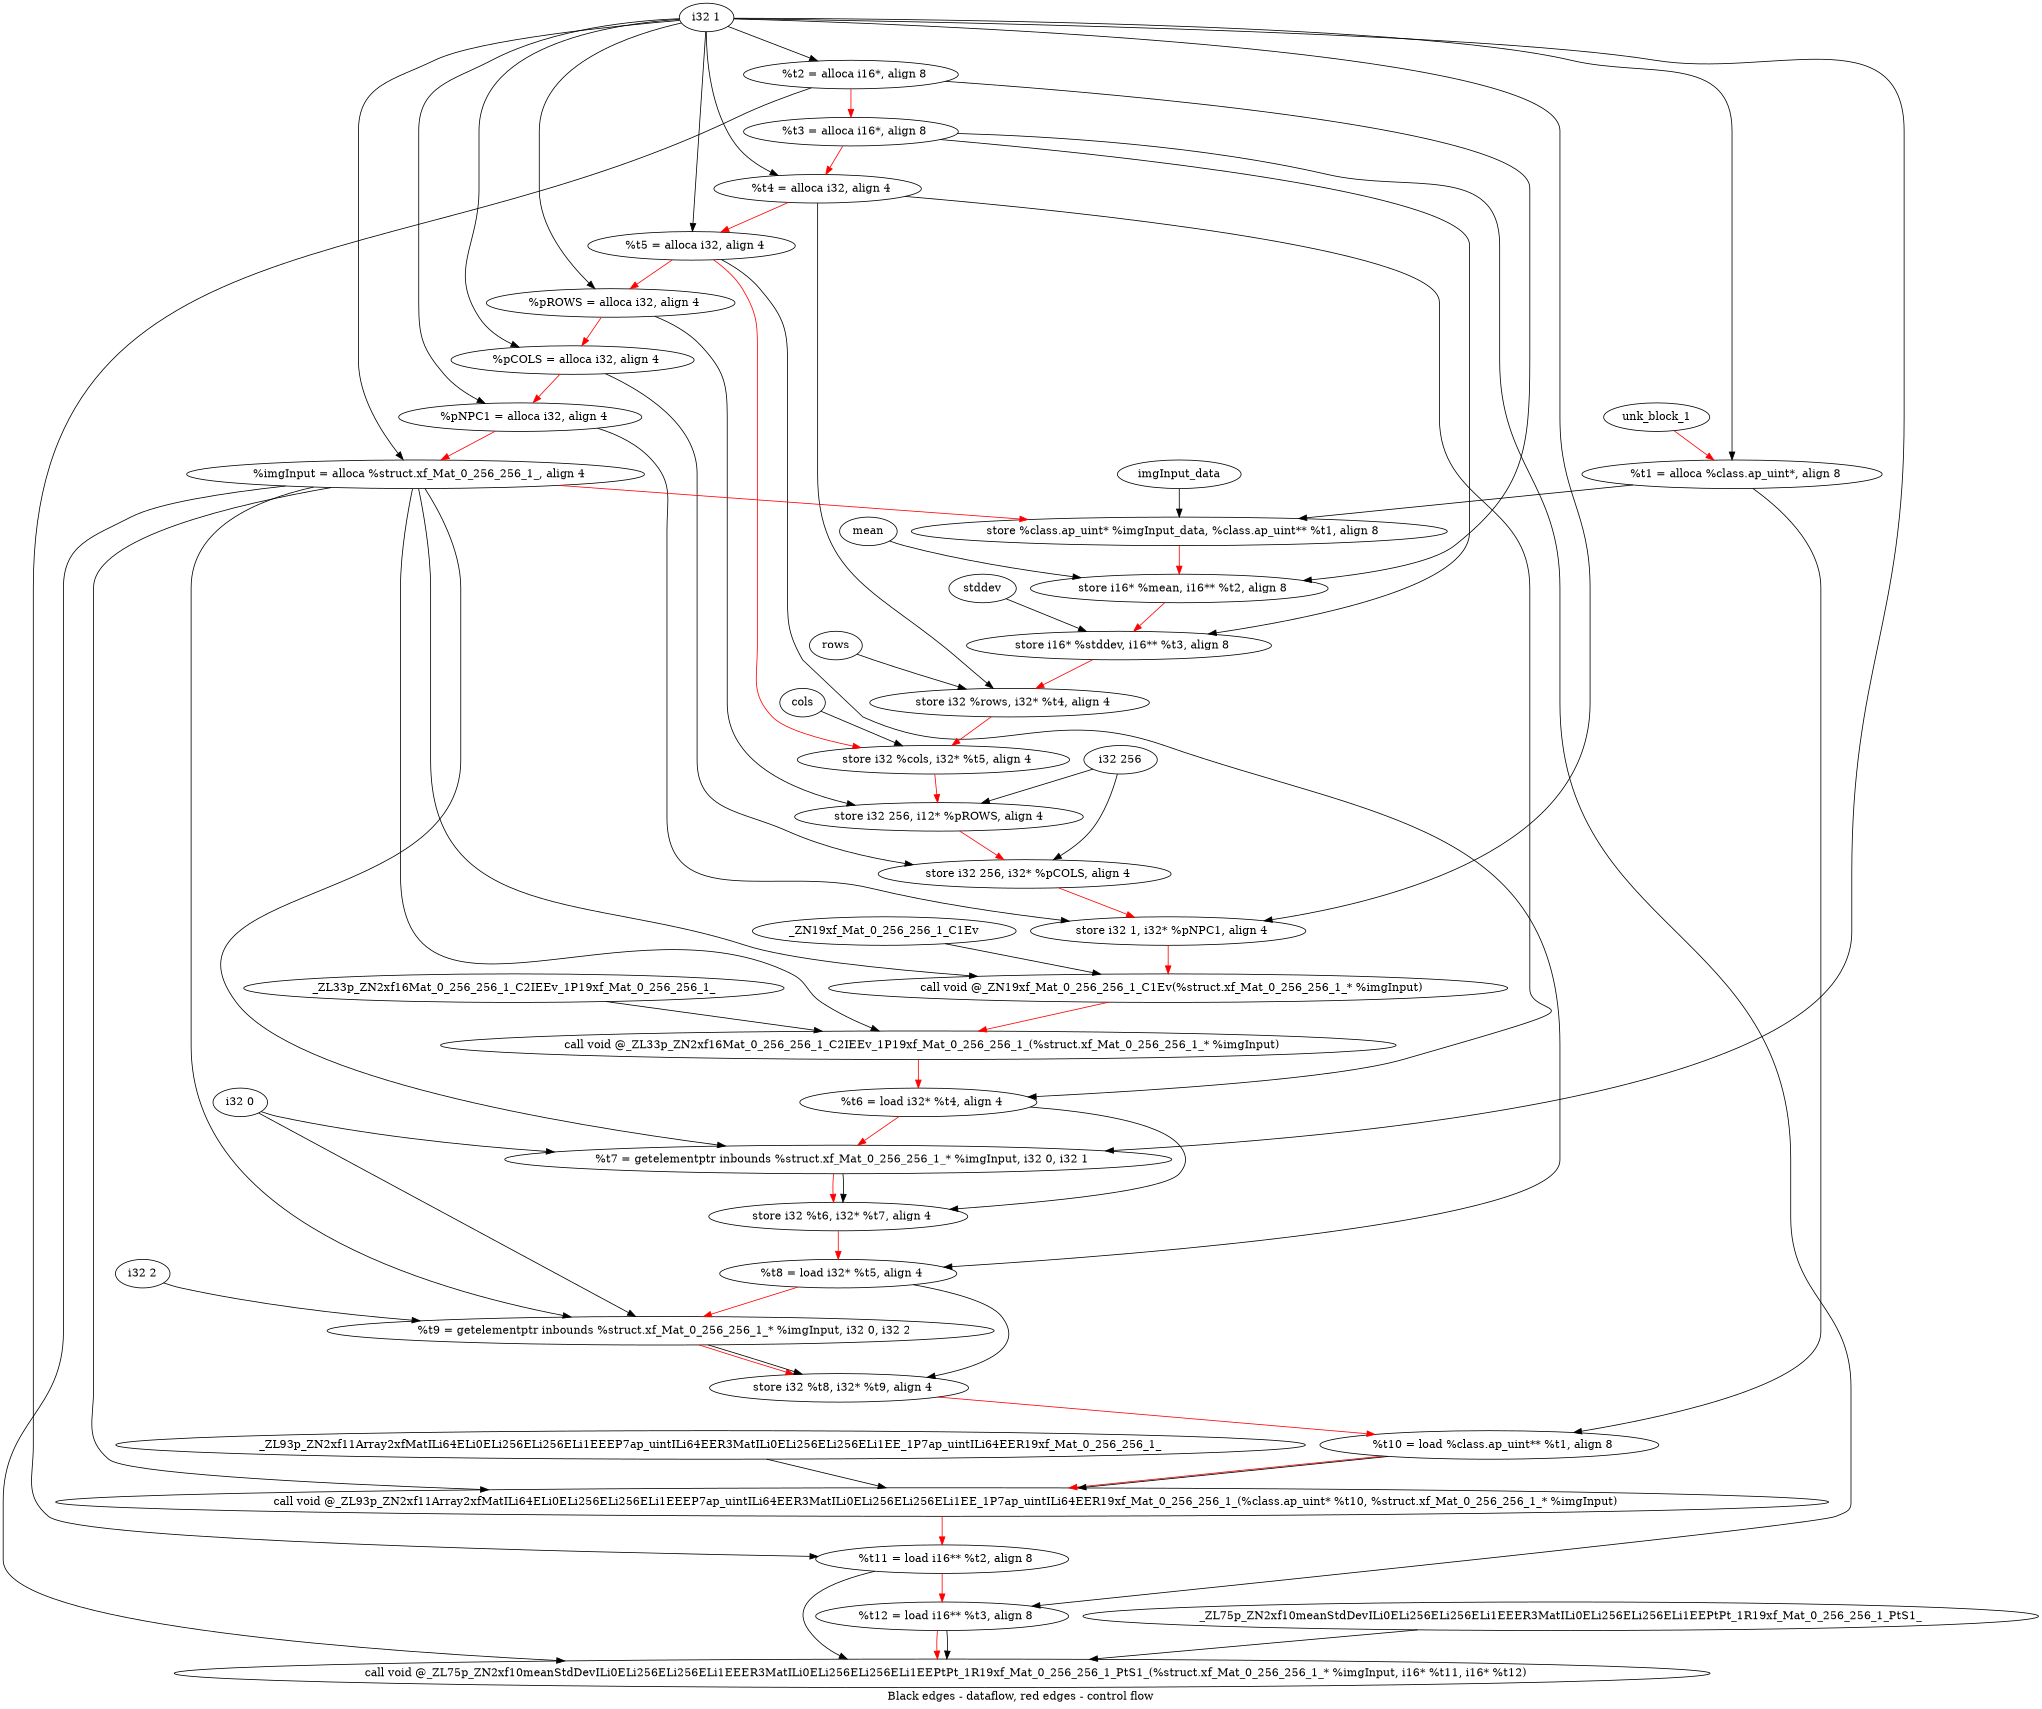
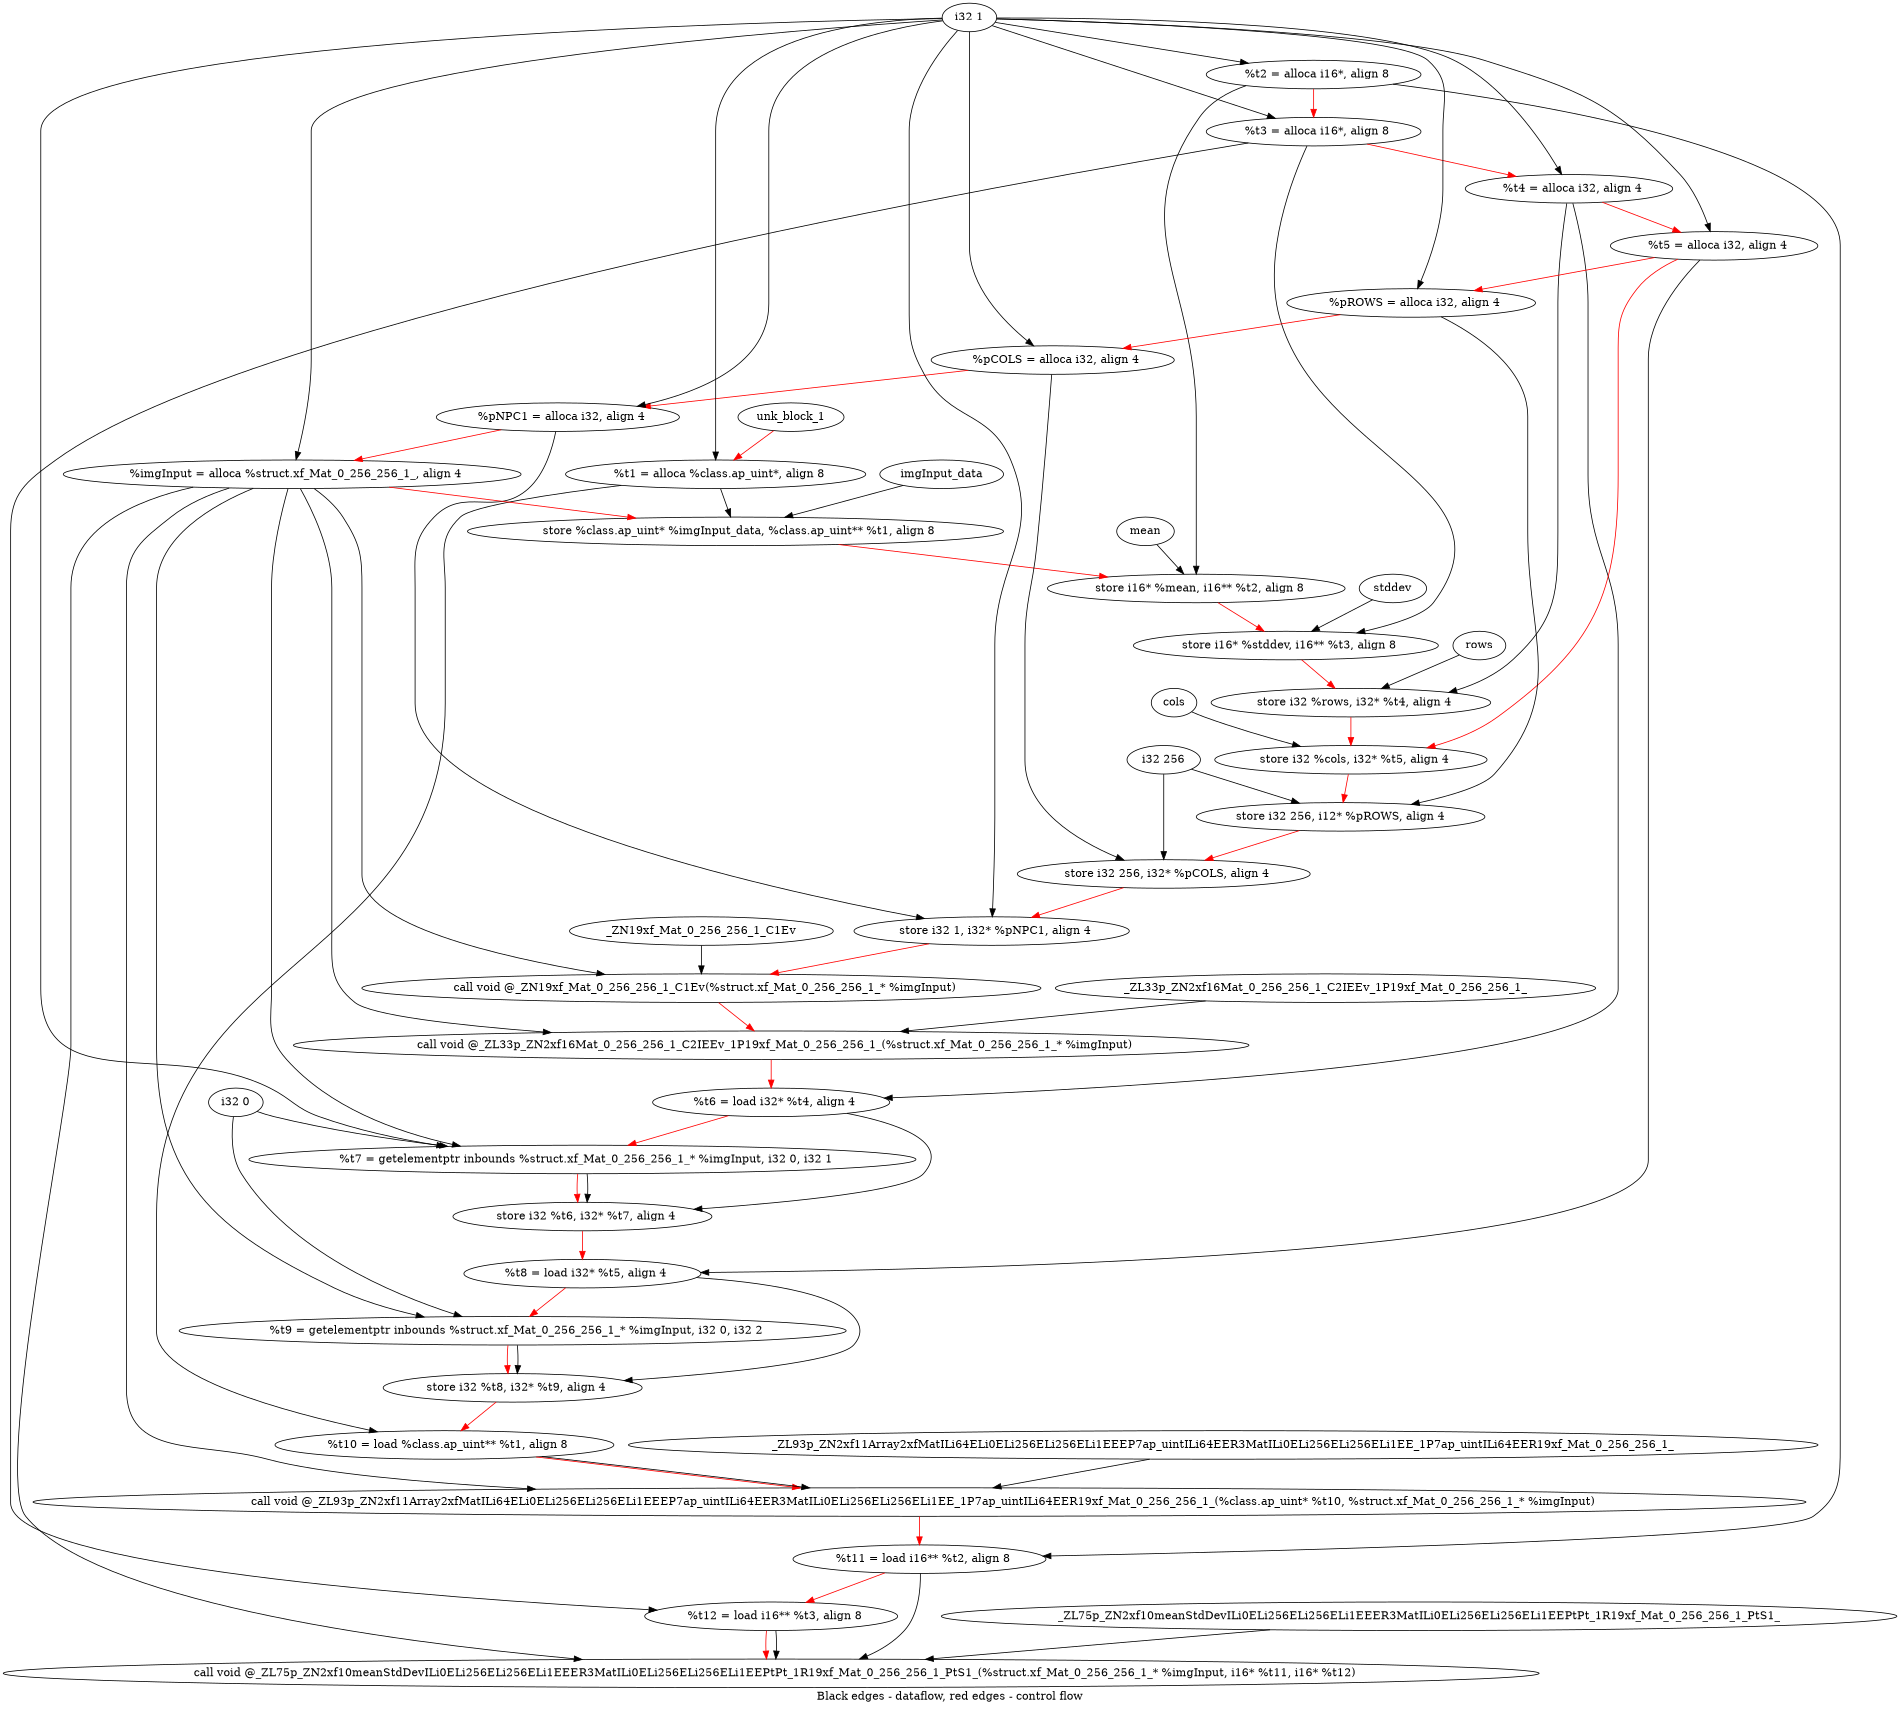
none -> (1130, 71)
(143, 1274) -> none
